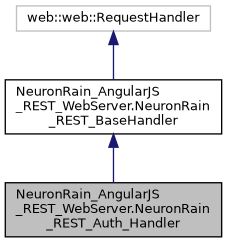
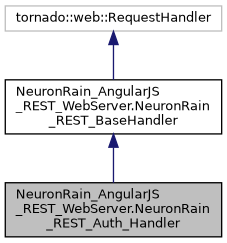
(113, 18) -> (113, 18)
